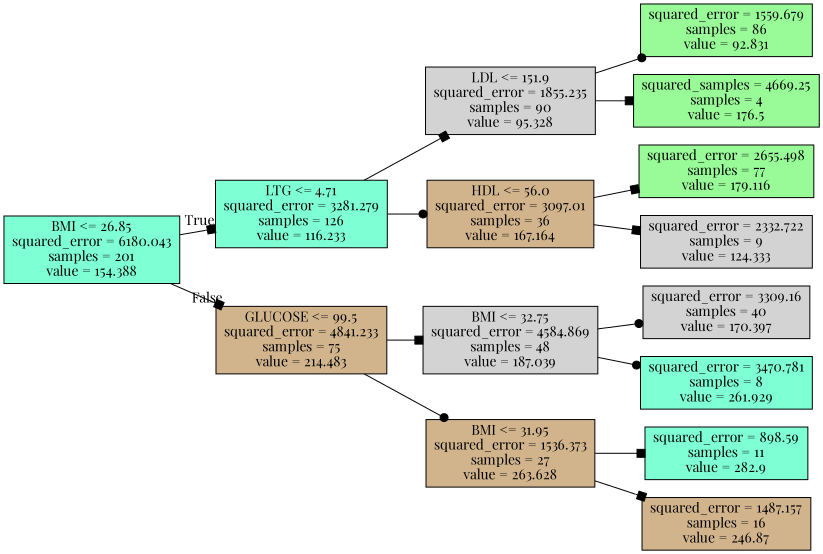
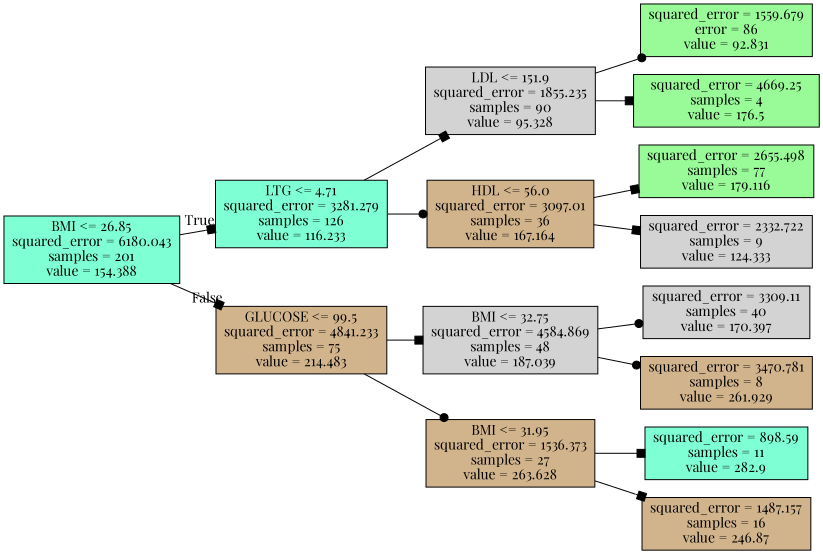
(726, 30) -> (726, 30)
(726, 101) -> (726, 101)
(726, 312) -> (726, 312)
(726, 383) -> (726, 383)
